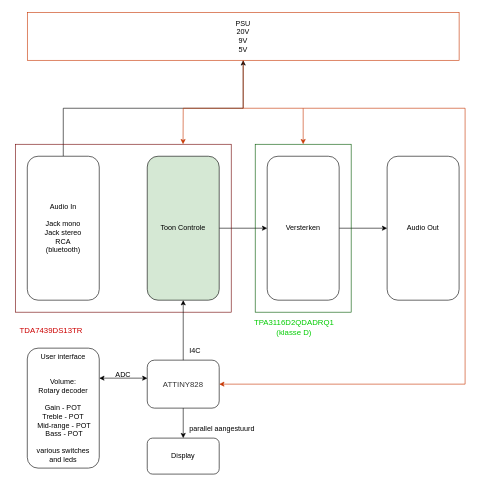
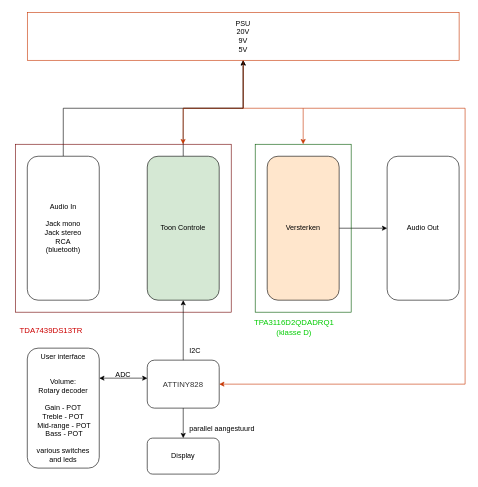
(261, 228) -> (183, 149)
(303, 228) -> (303, 228)
(195, 351) -> (195, 351)
